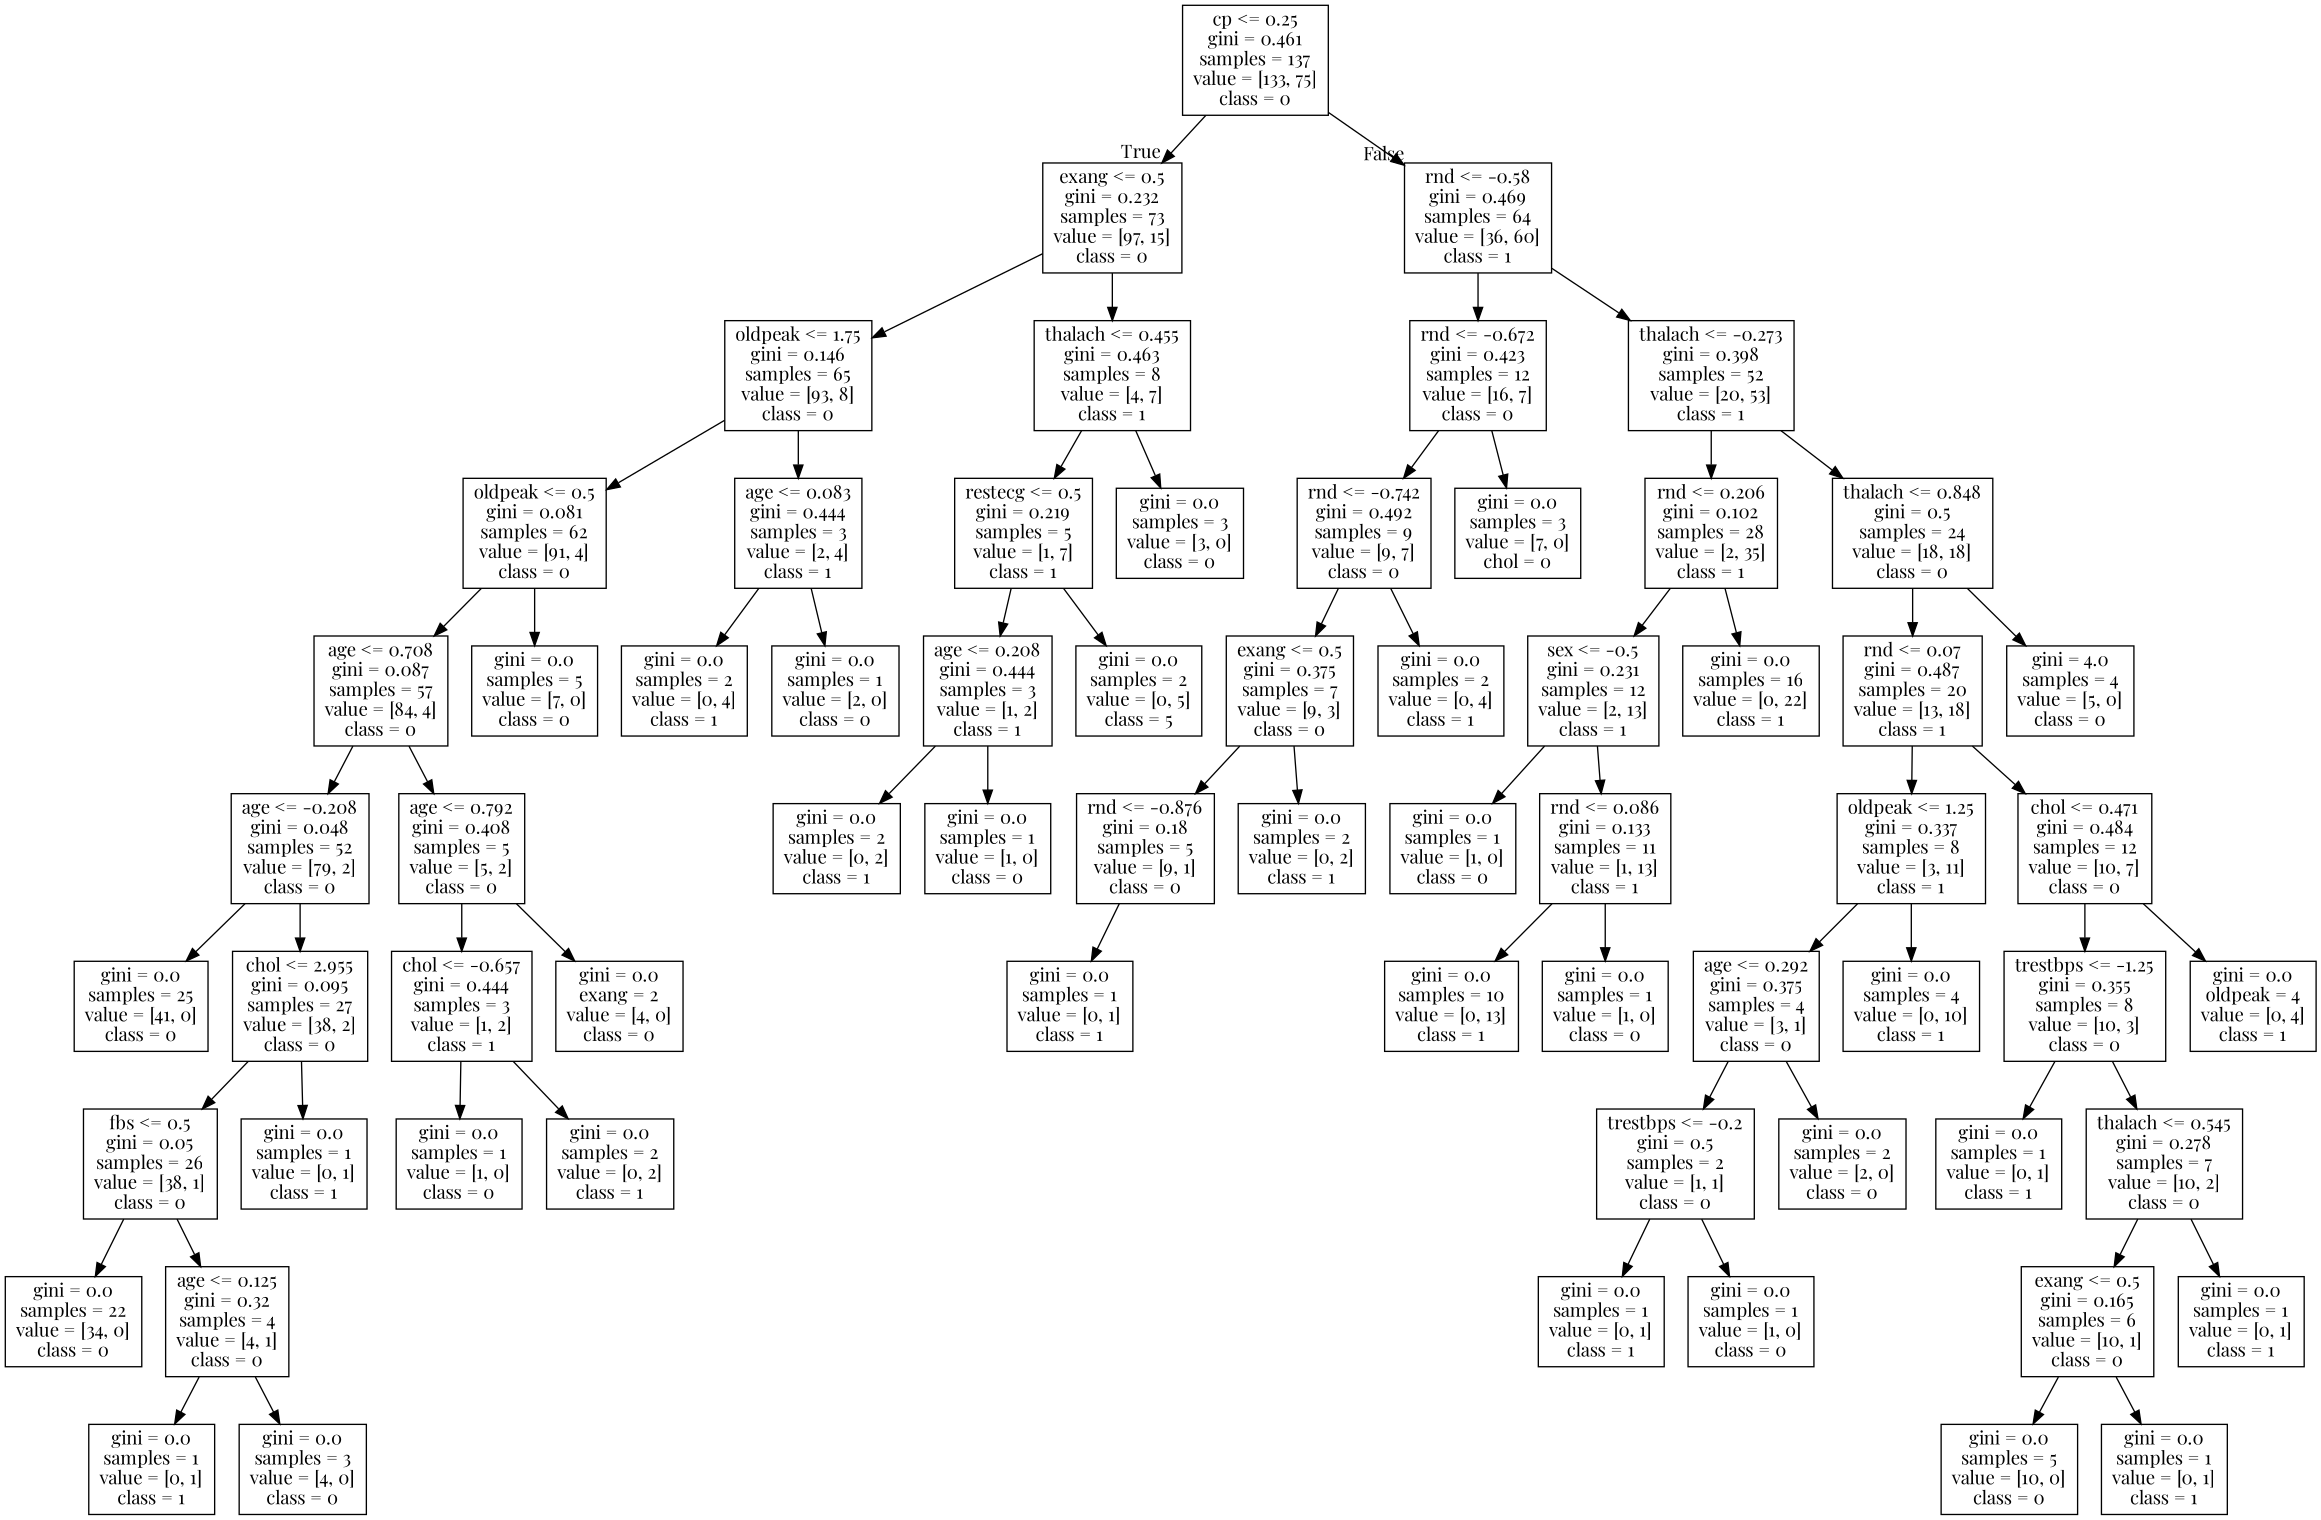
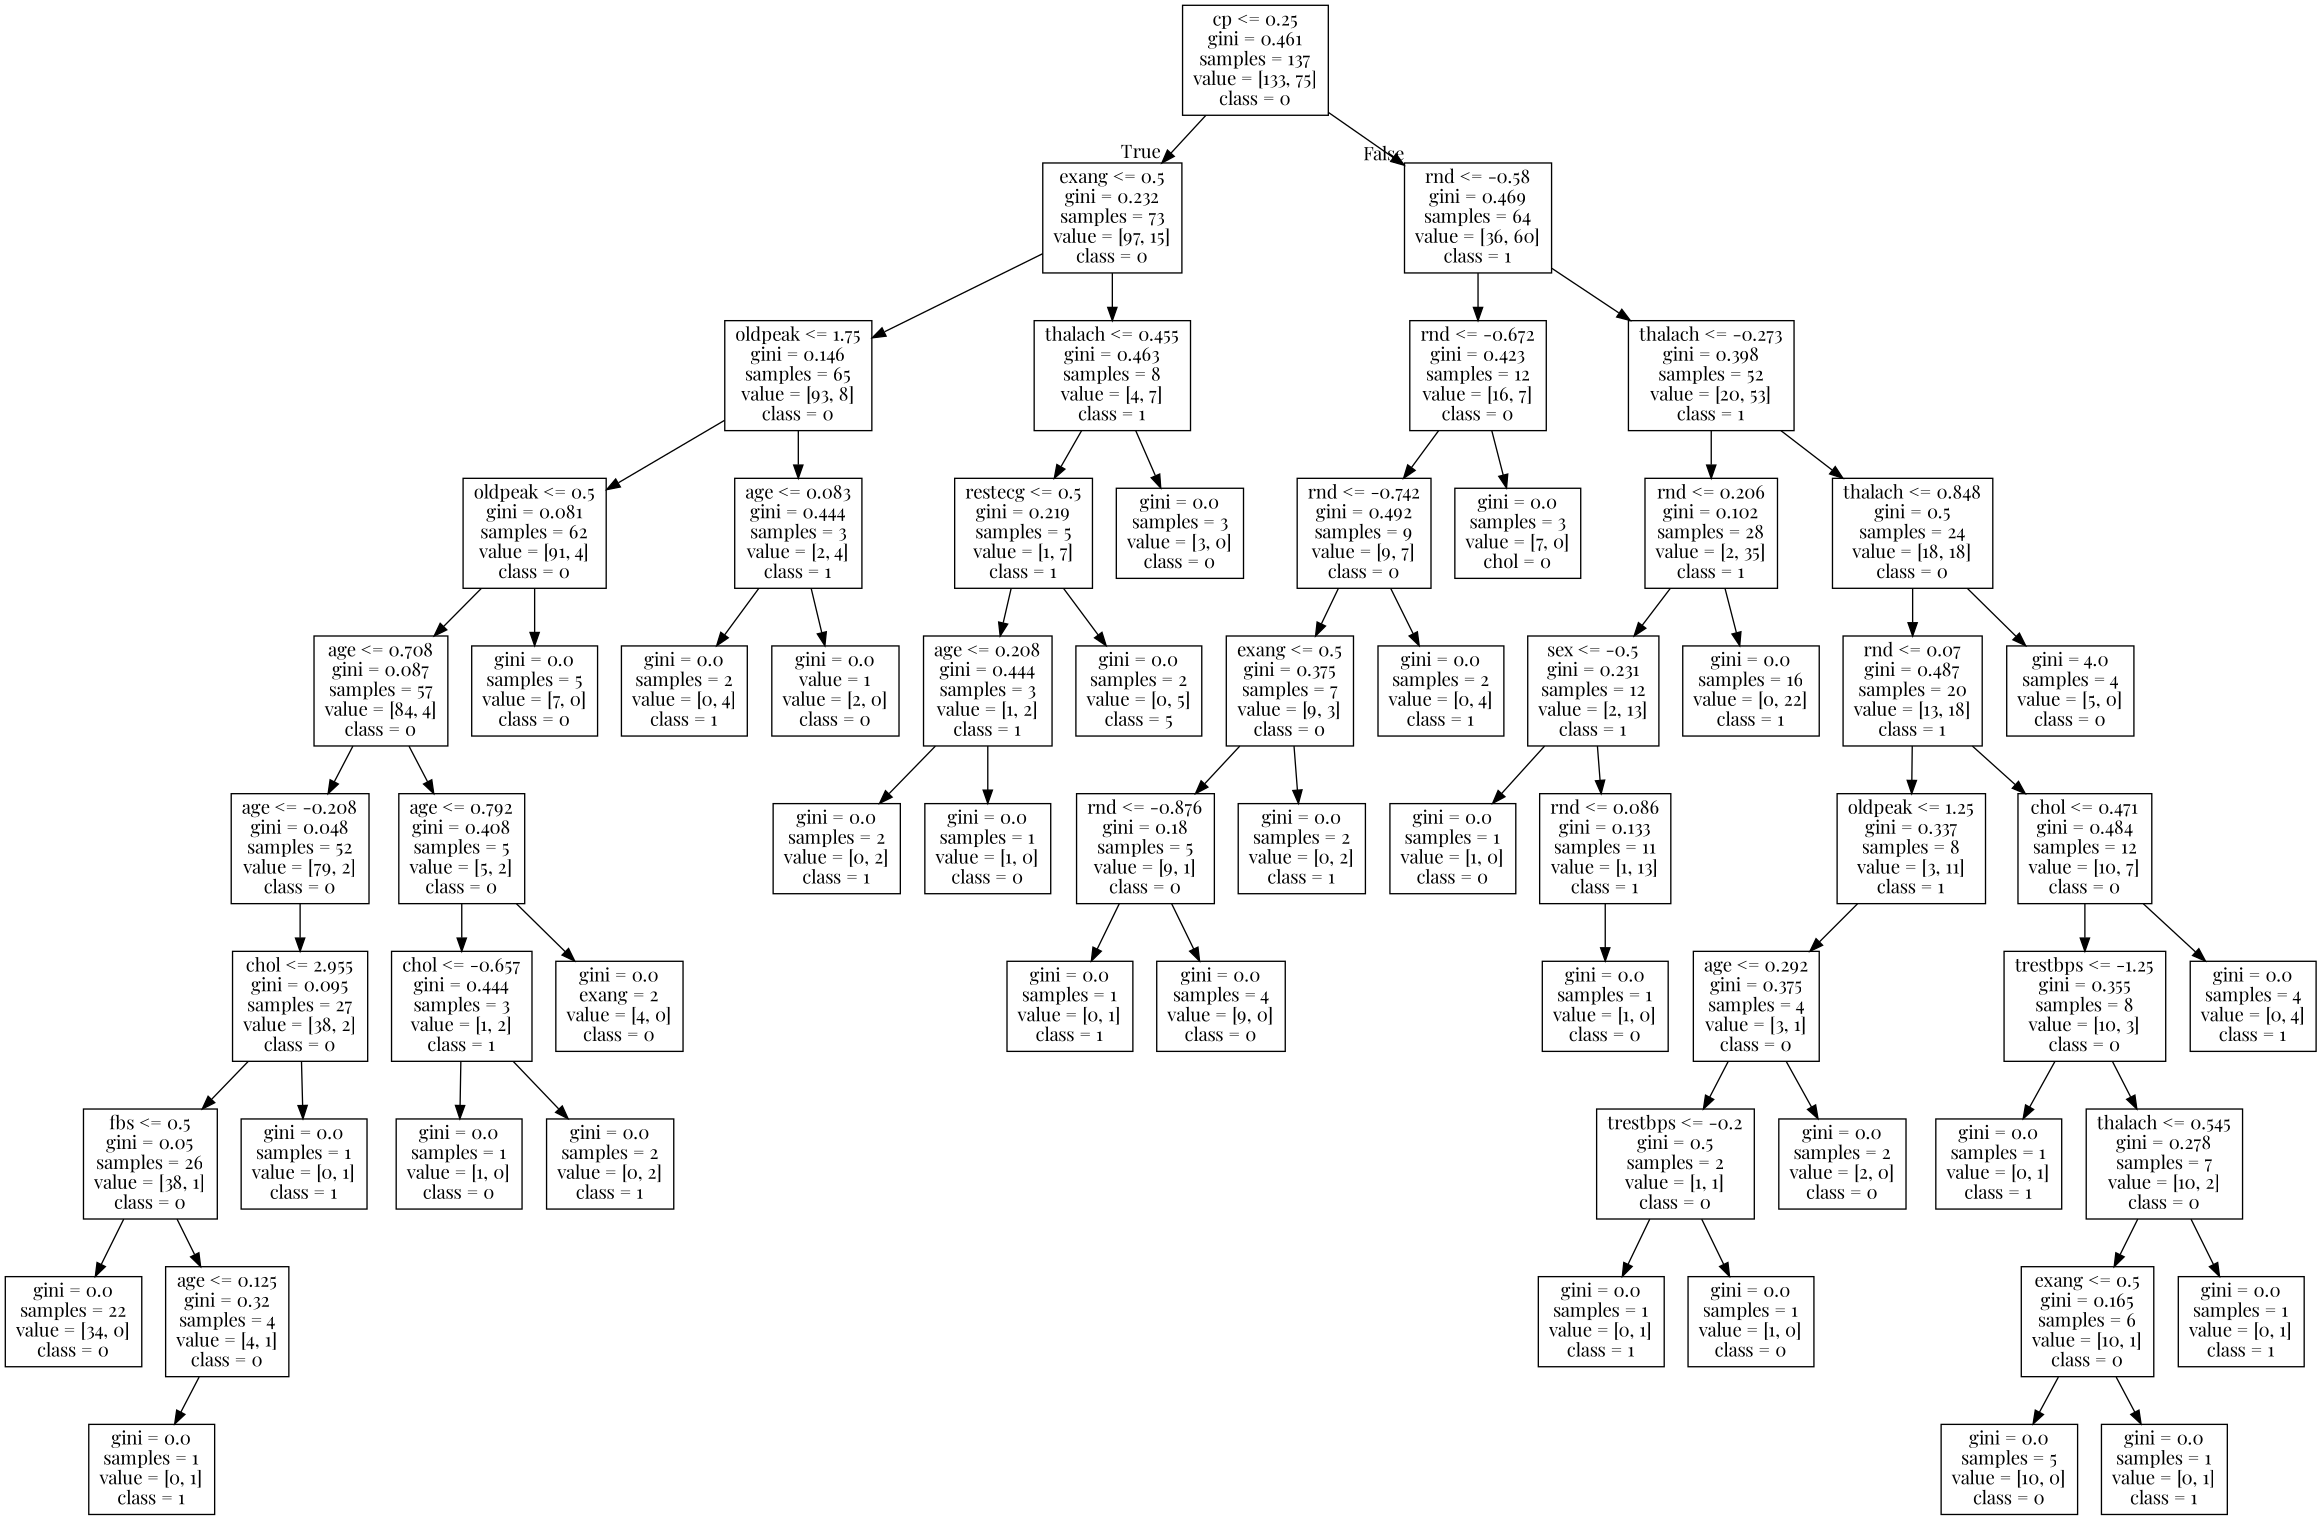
(835, 691) -> (835, 691)
(141, 1006) -> none
none -> (1221, 1006)
(1452, 1006) -> none
(1911, 1006) -> none
(2253, 1006) -> (2253, 1006)
(303, 1469) -> none
